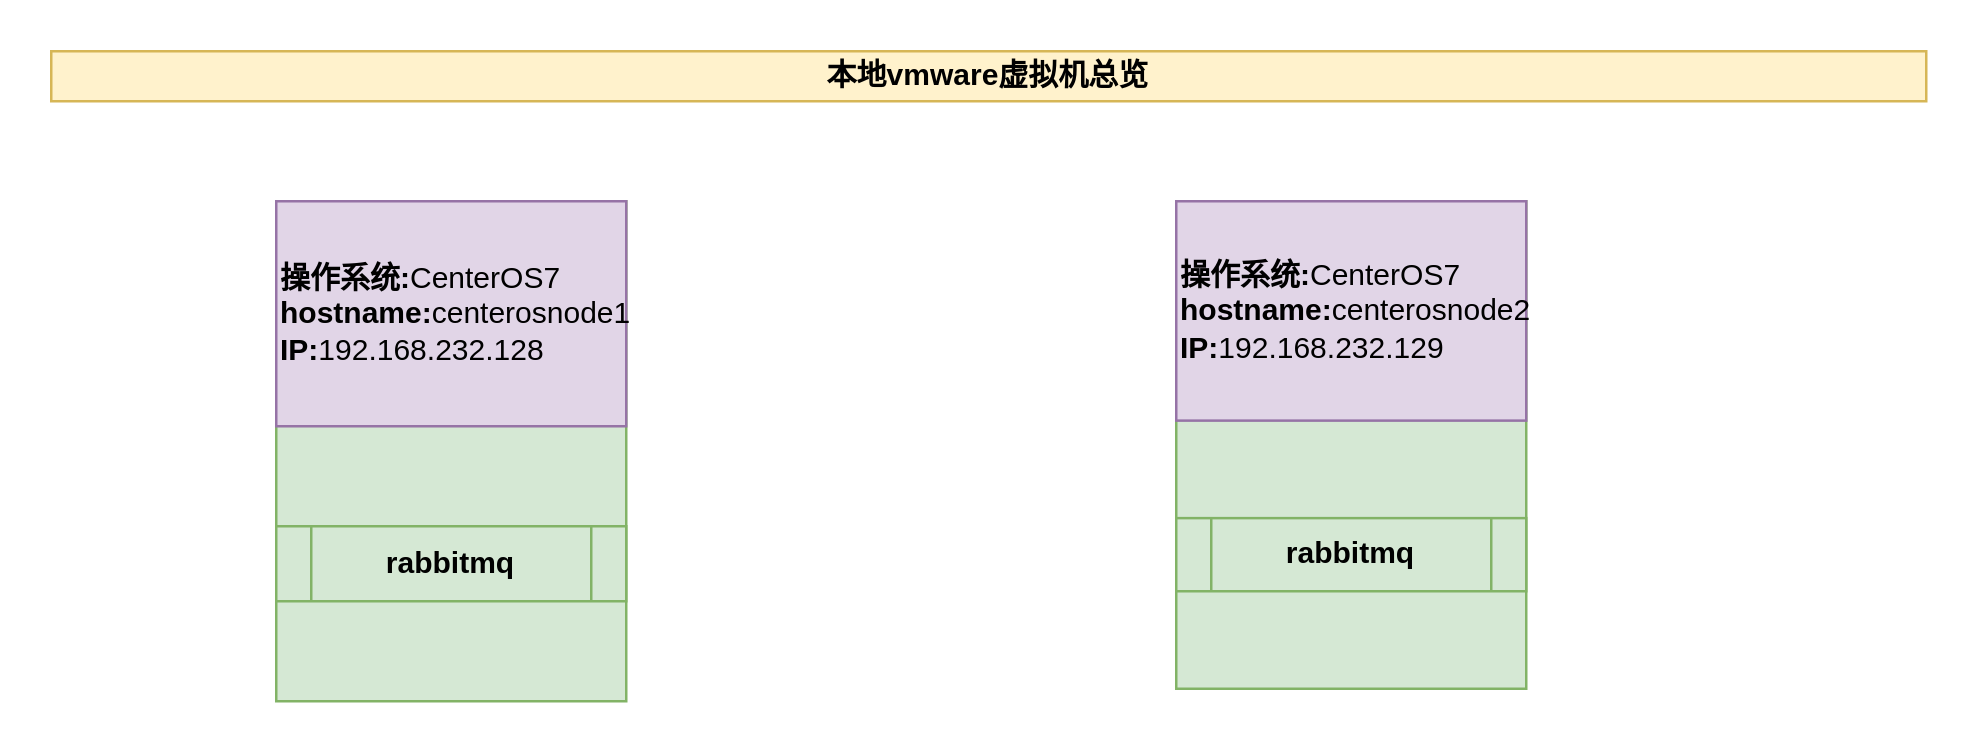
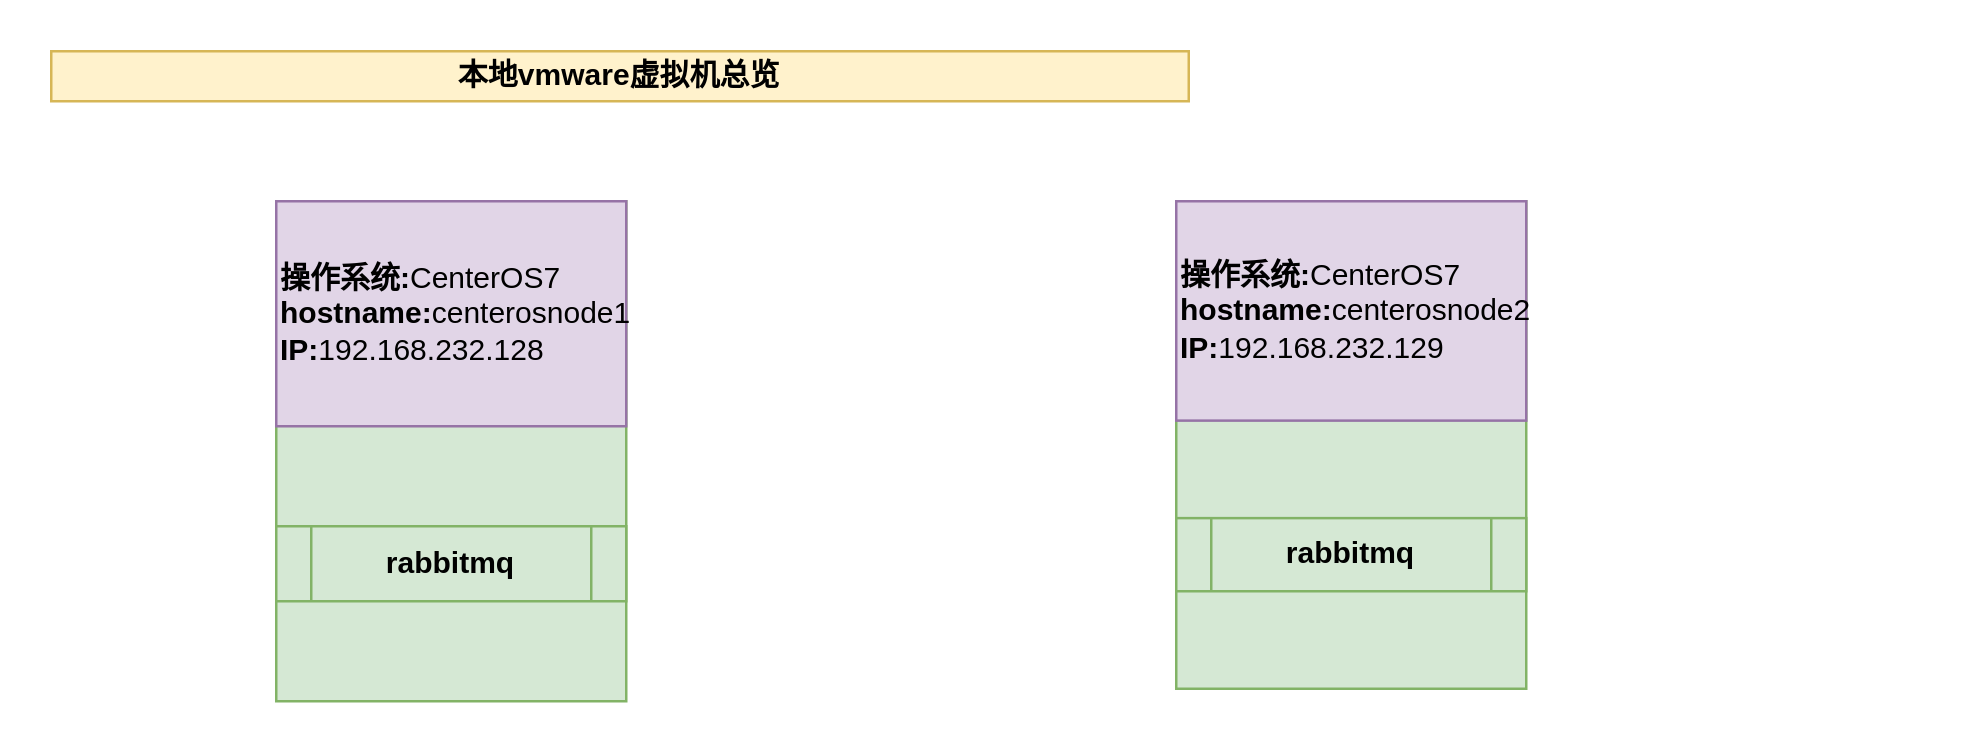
(989, 76) -> (620, 76)
